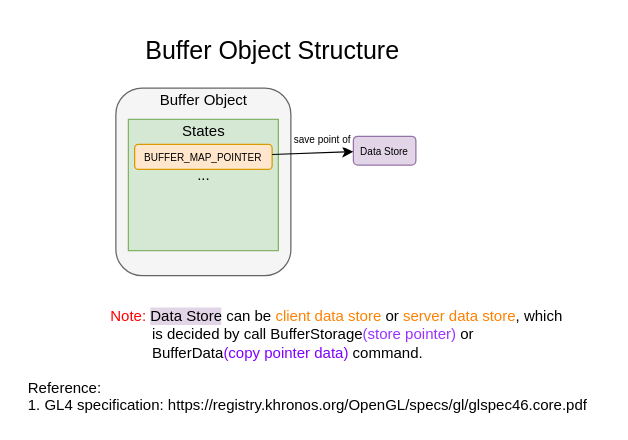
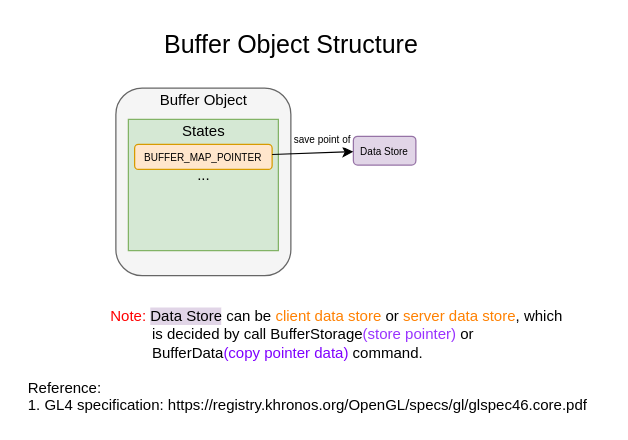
(272, 44) -> (291, 38)
